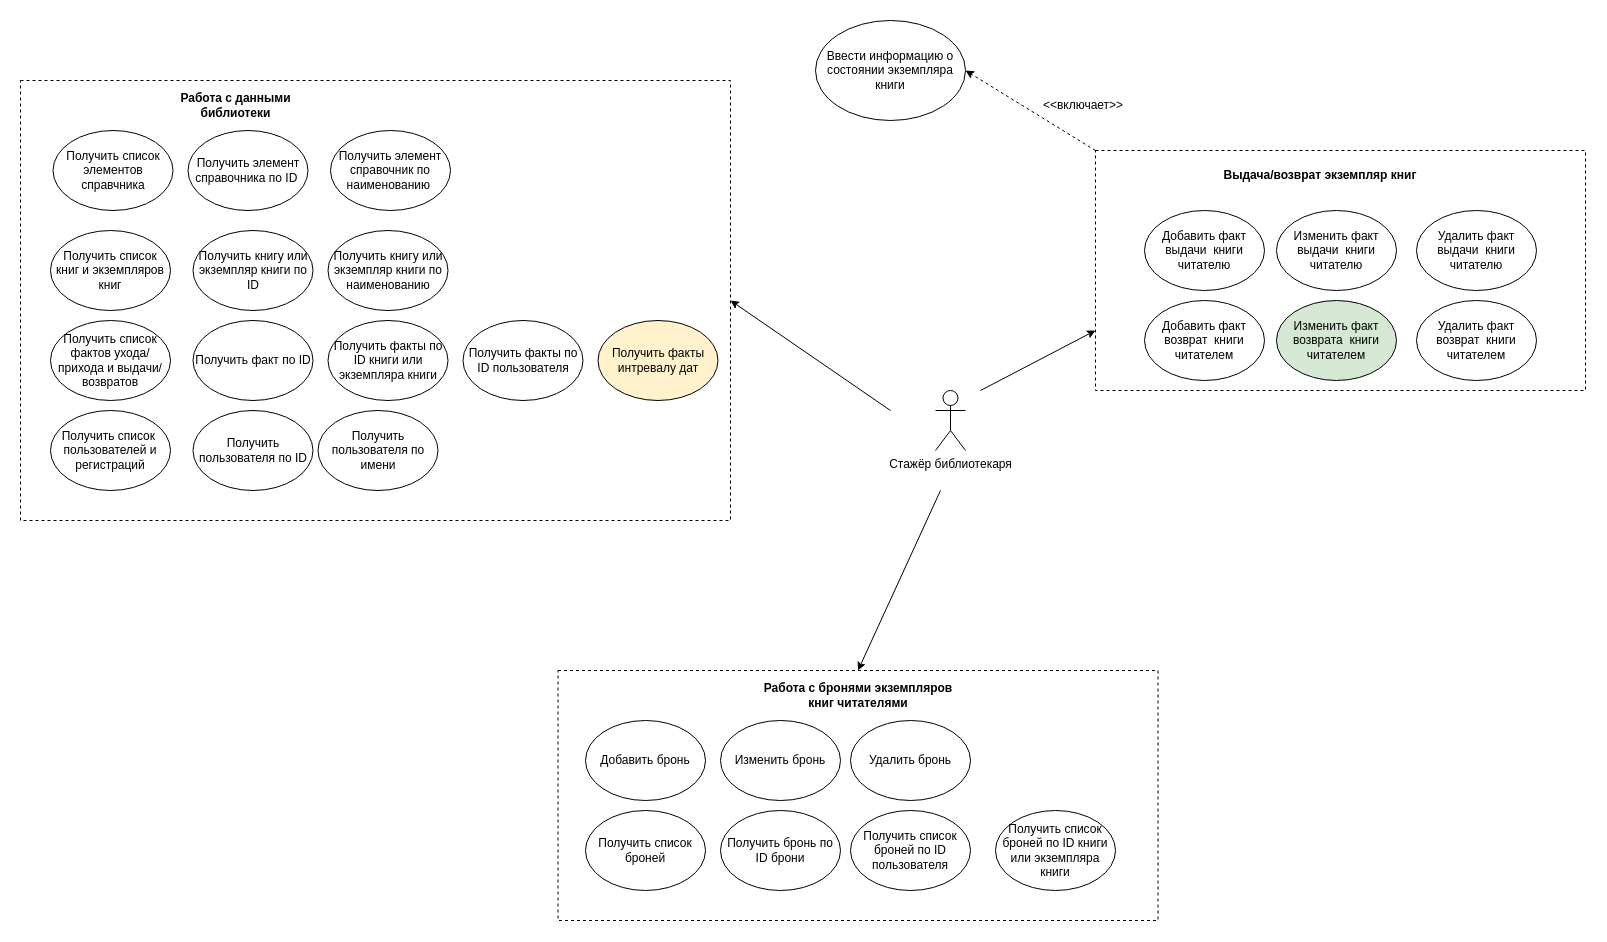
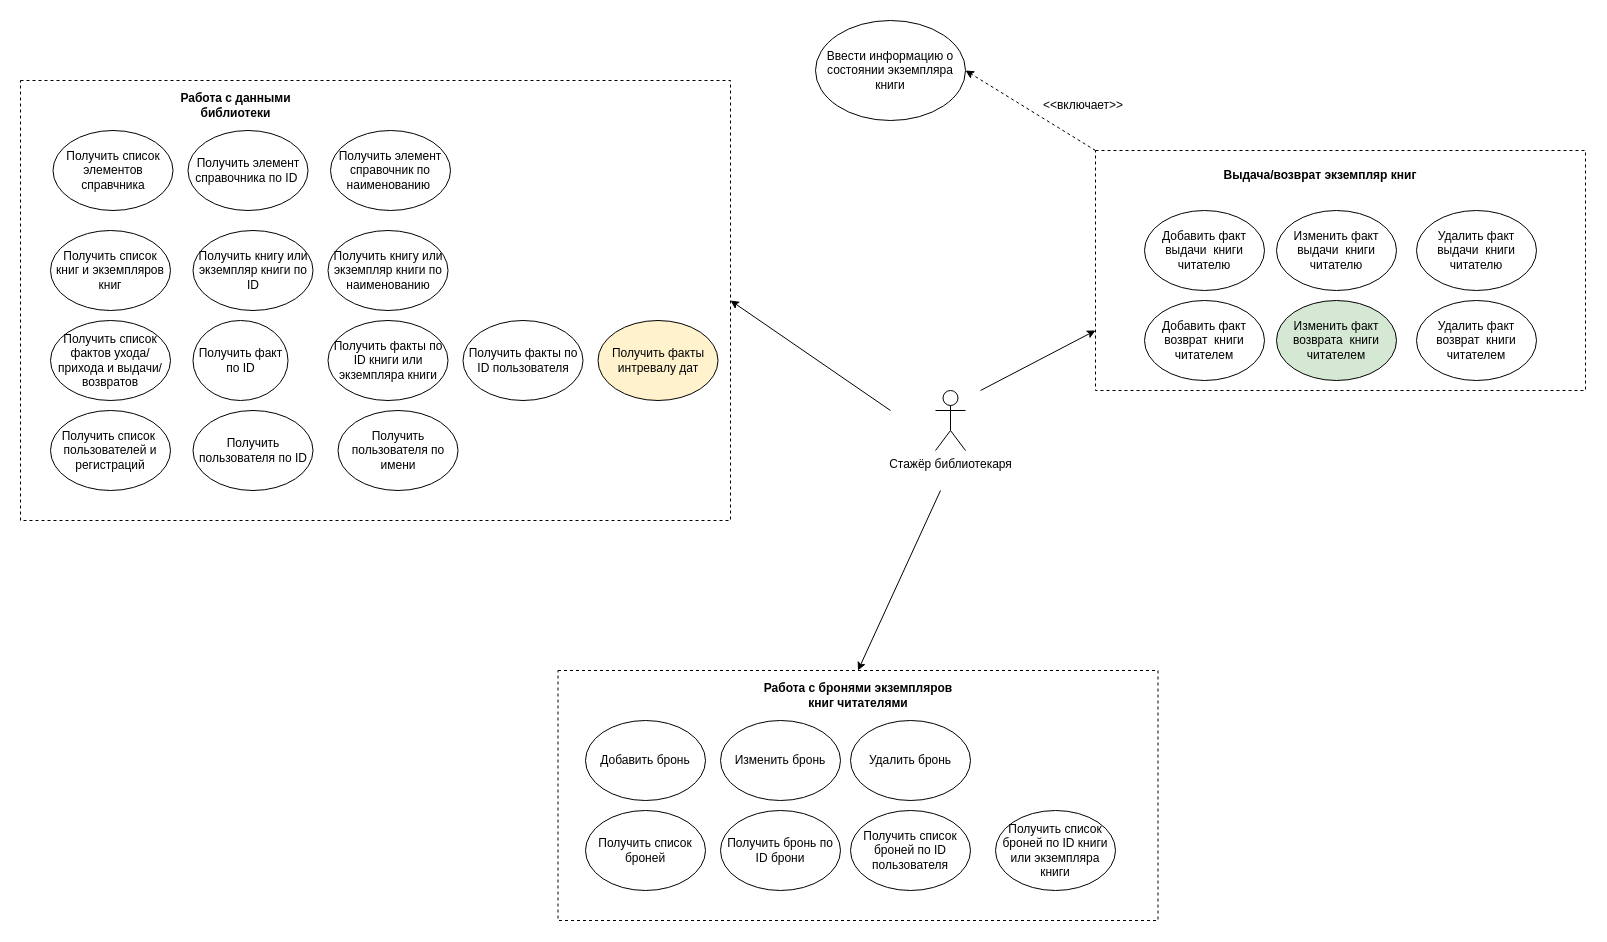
(253, 361) -> (241, 361)
(378, 451) -> (398, 451)
